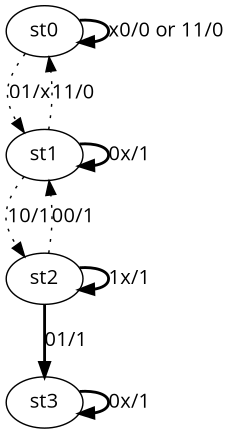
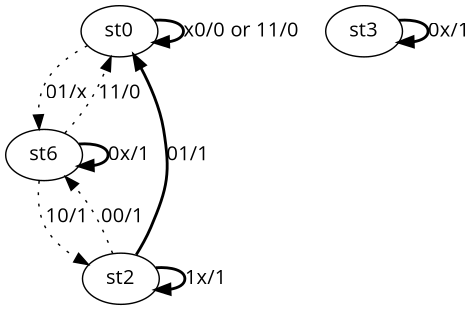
(45, 155) -> (44, 155)
(45, 333) -> (167, 162)
